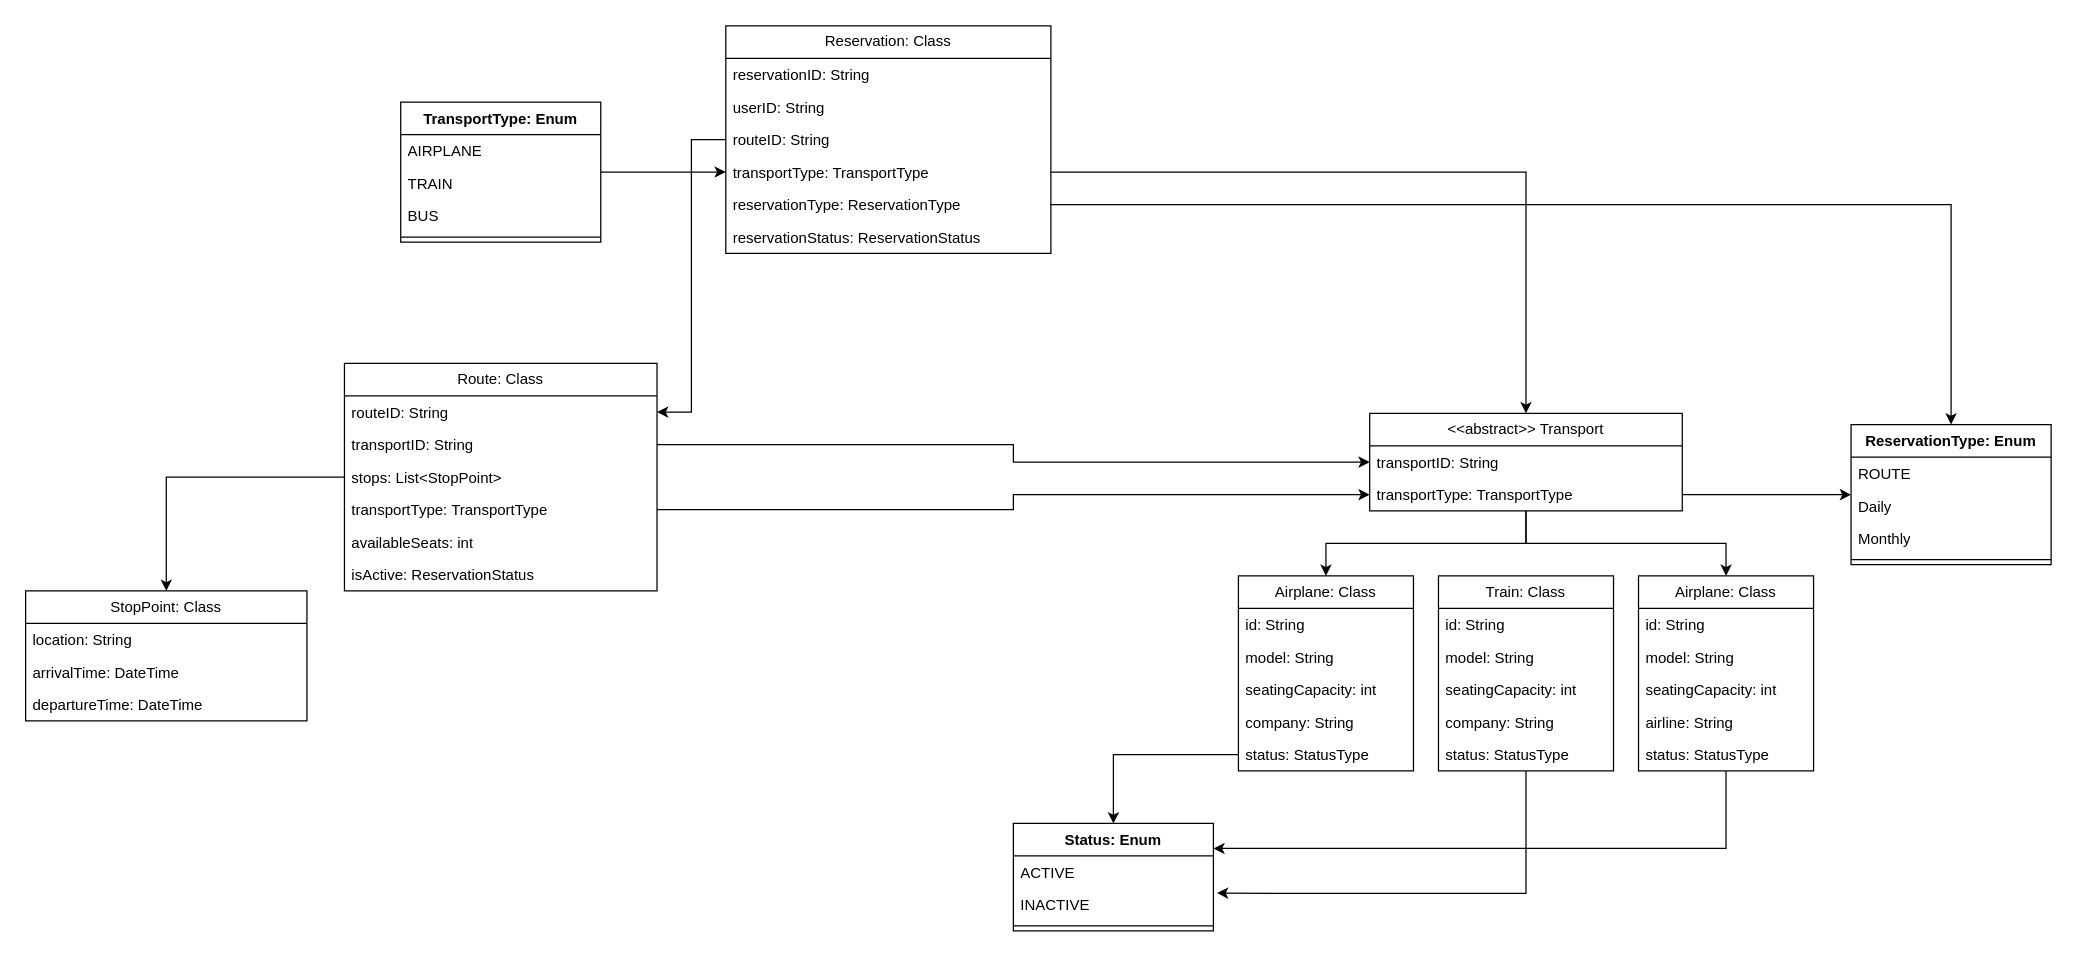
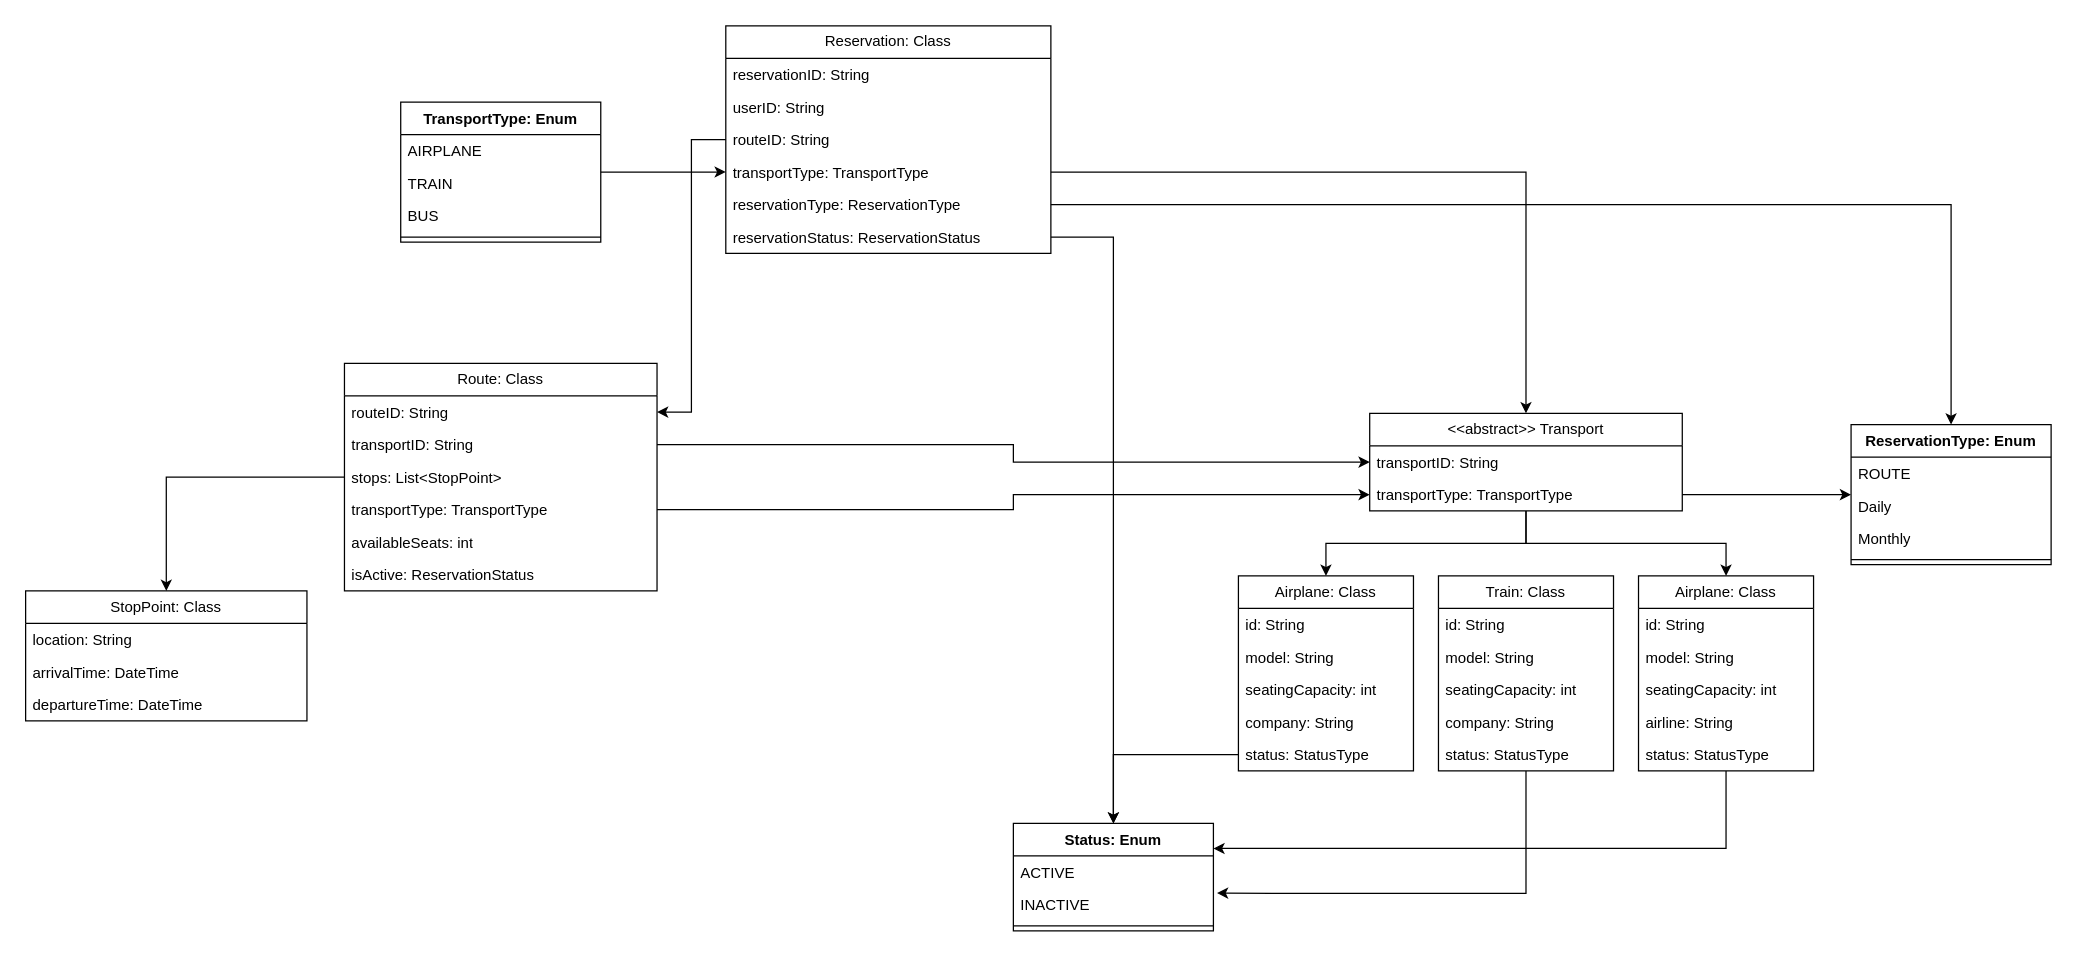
none -> (1113, 464)
